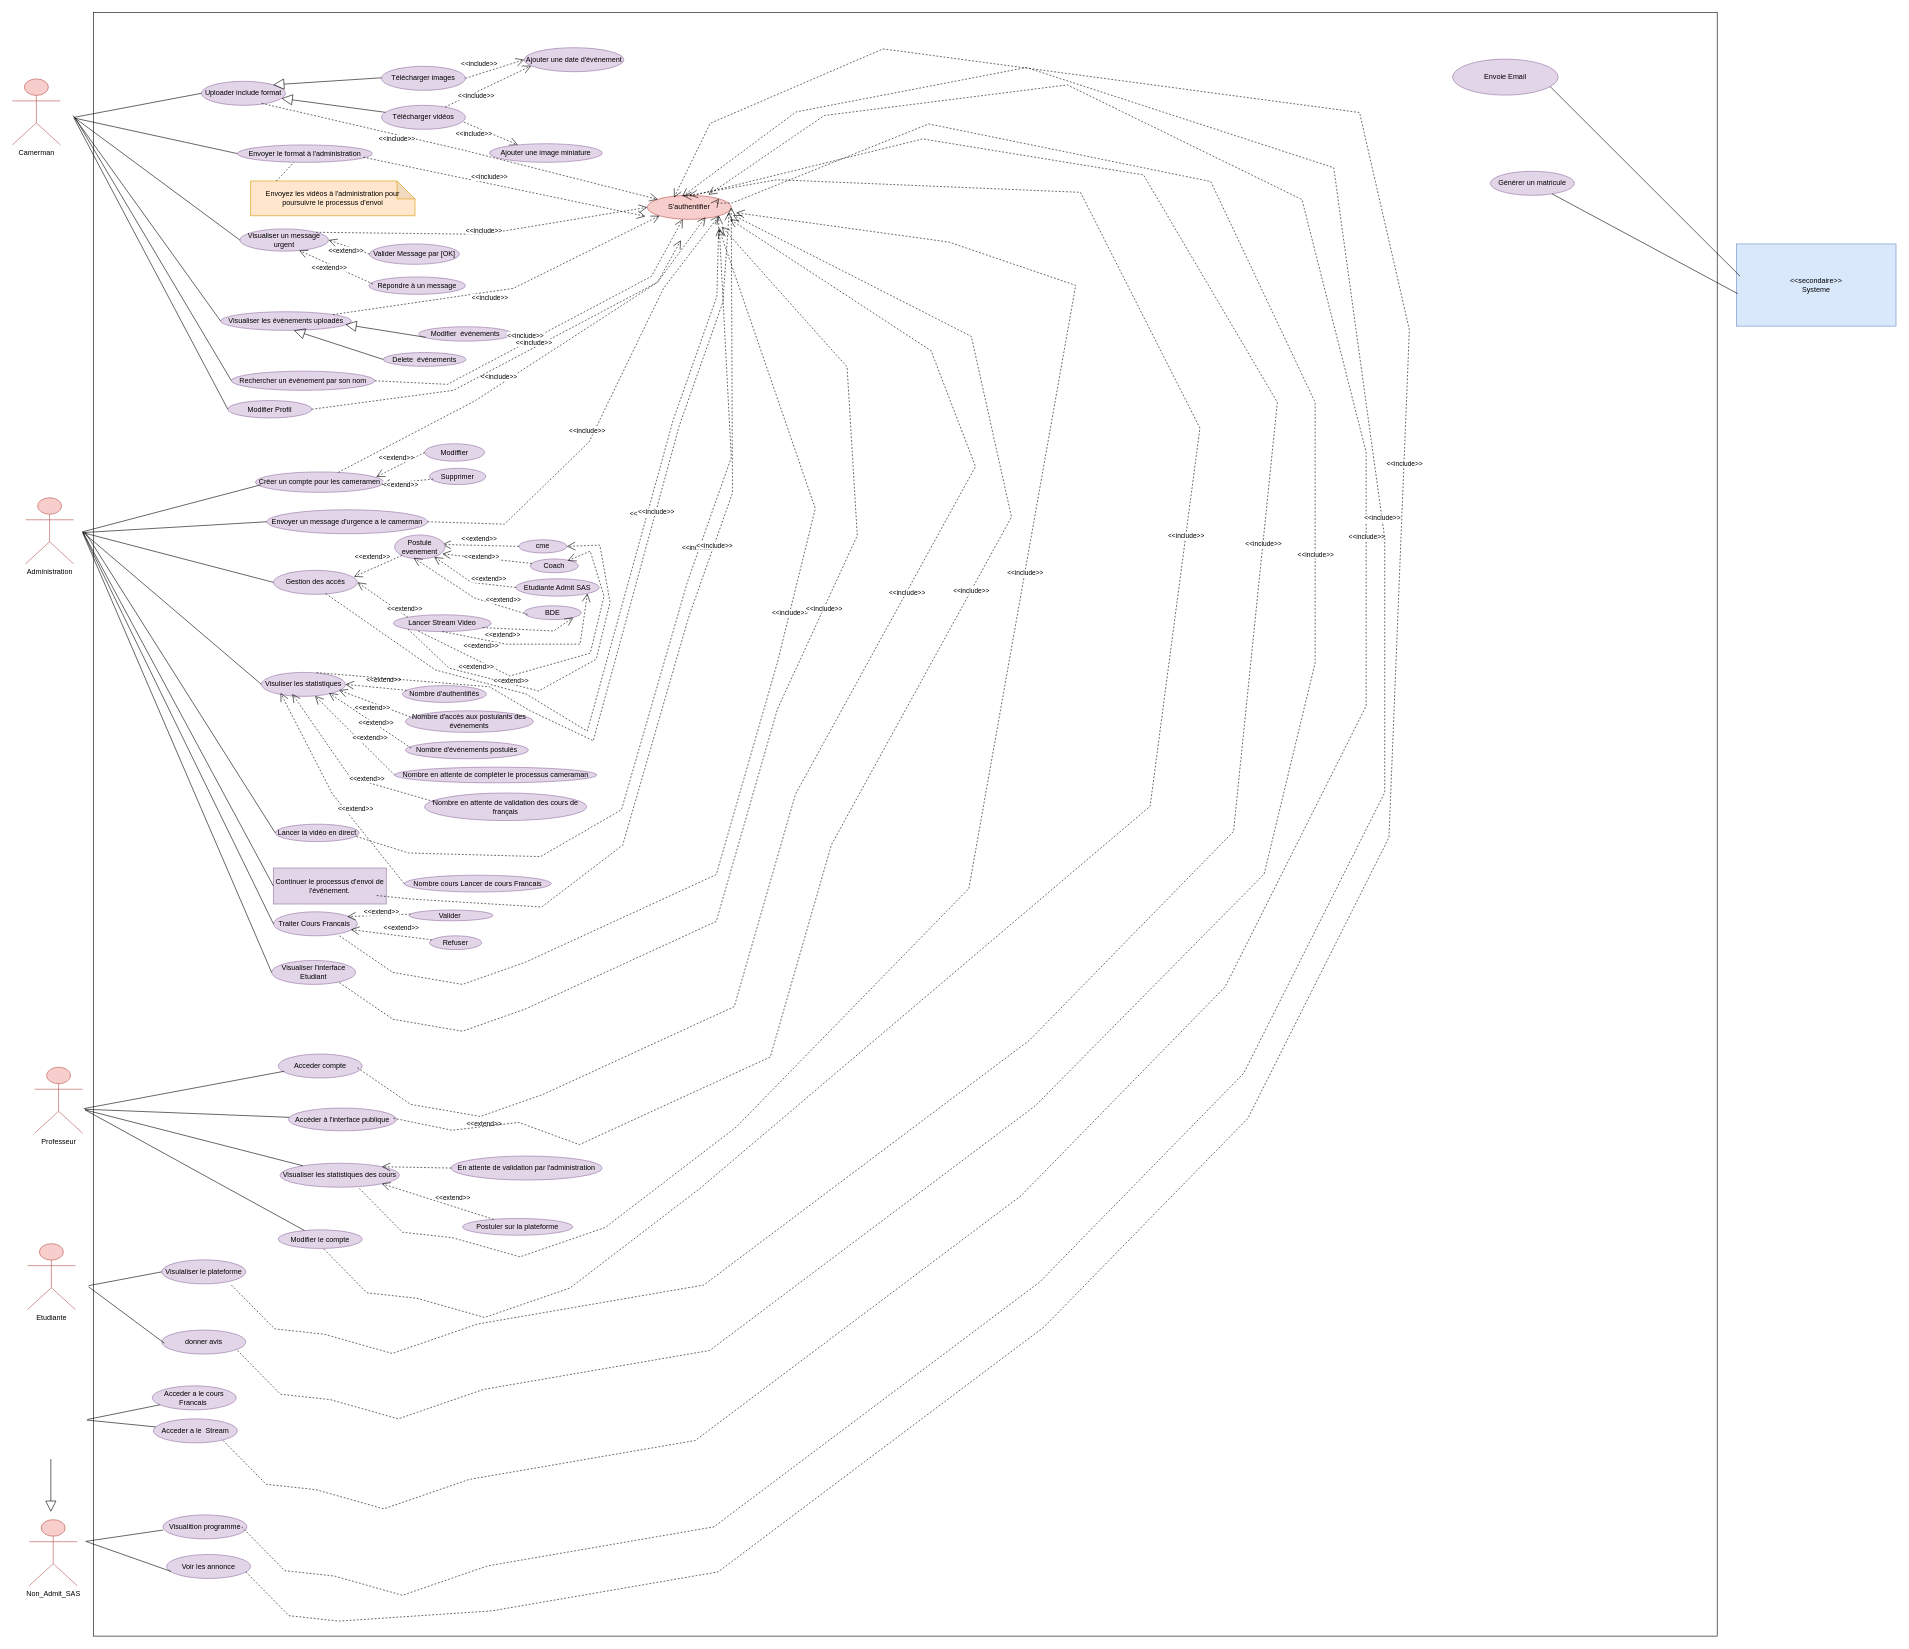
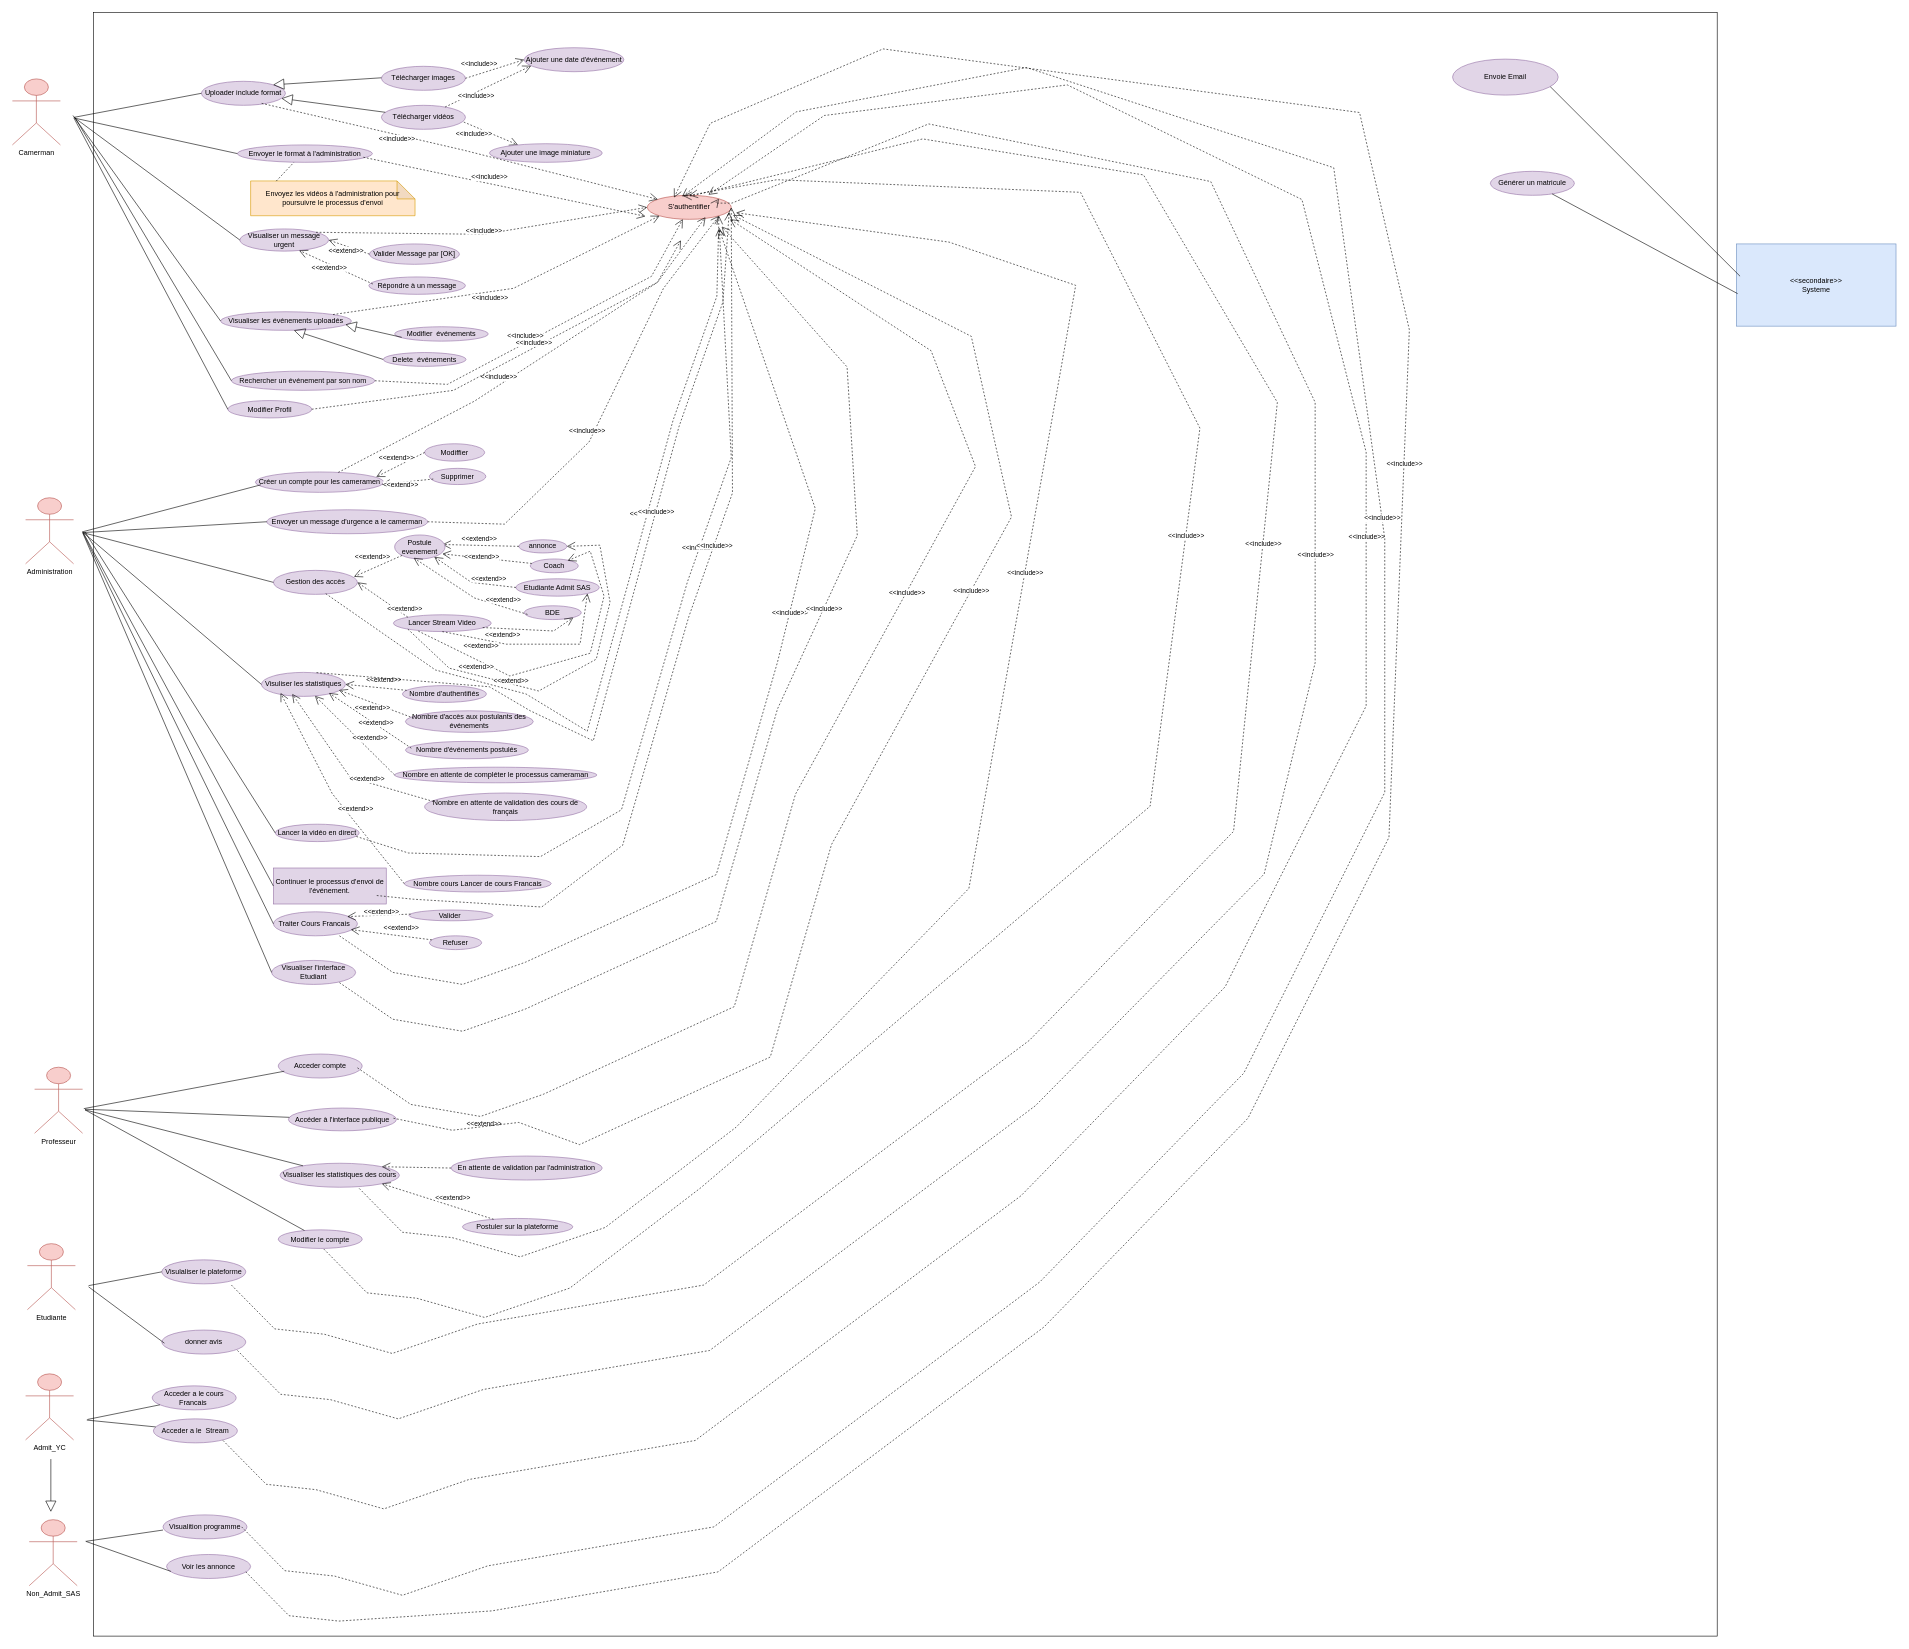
(465, 334) -> (441, 334)
(543, 546) -> (543, 546)
none -> (50, 1407)
